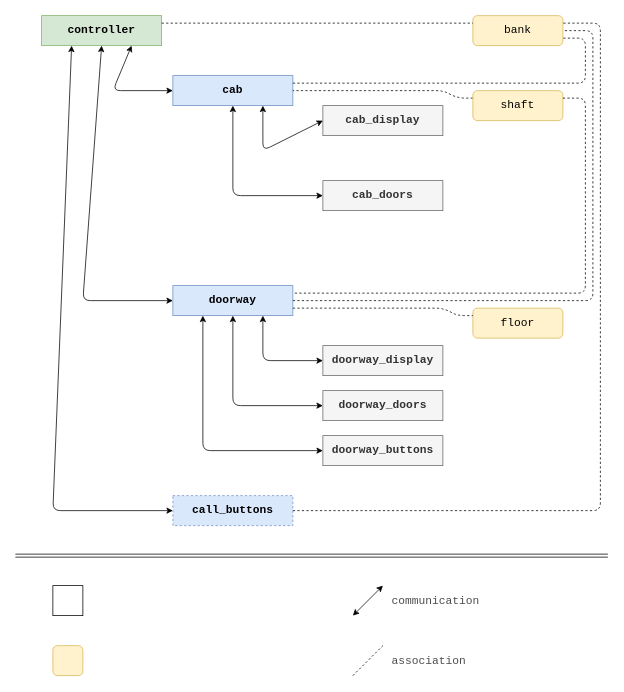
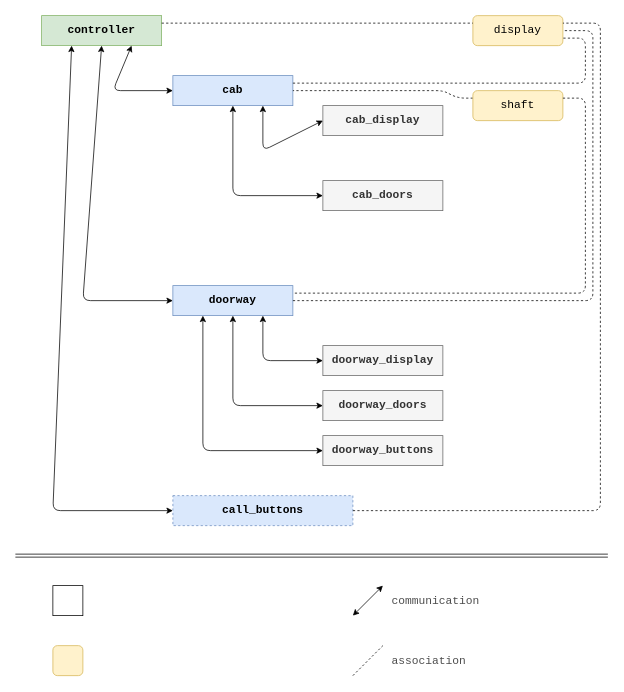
(518, 30) -> (518, 30)
(379, 308) -> none
(518, 323) -> none
(233, 510) -> (263, 510)
